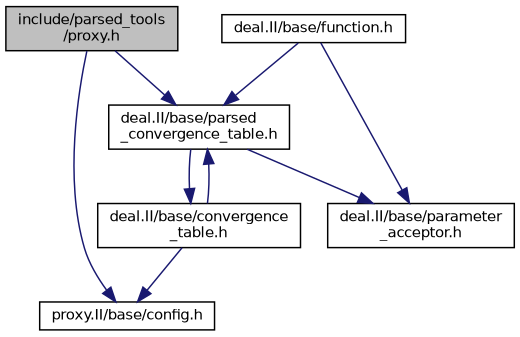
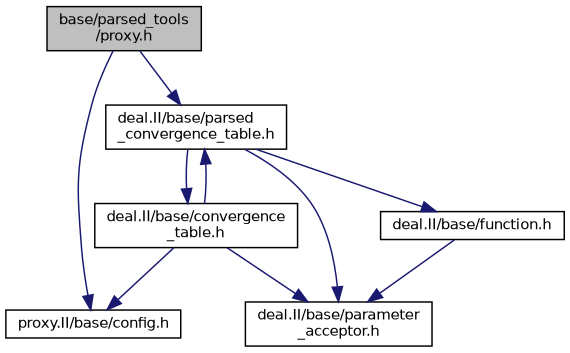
(92, 29) -> (124, 29)
(267, 69) -> (339, 178)
none -> (261, 271)
